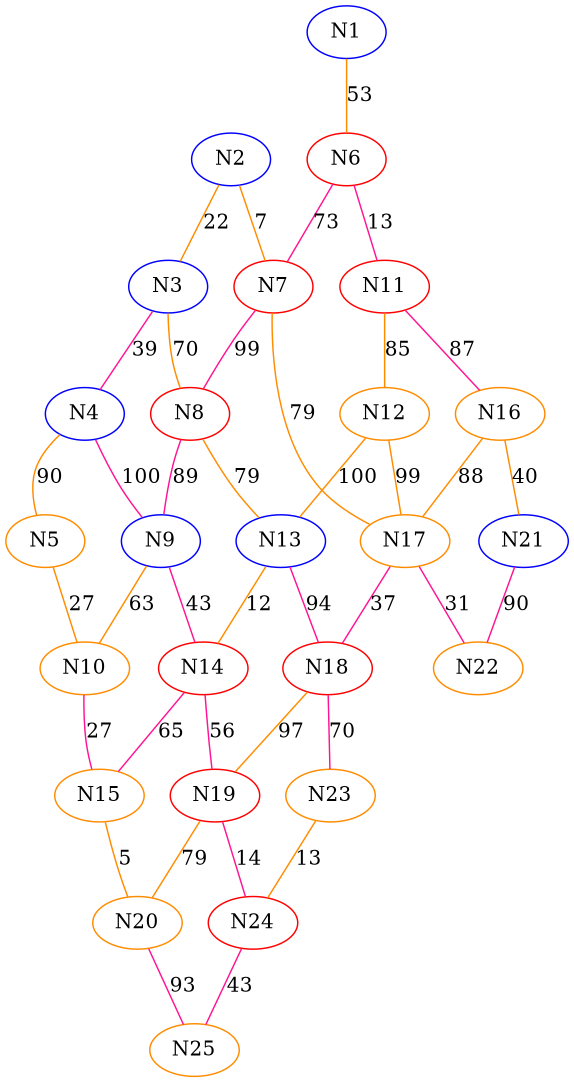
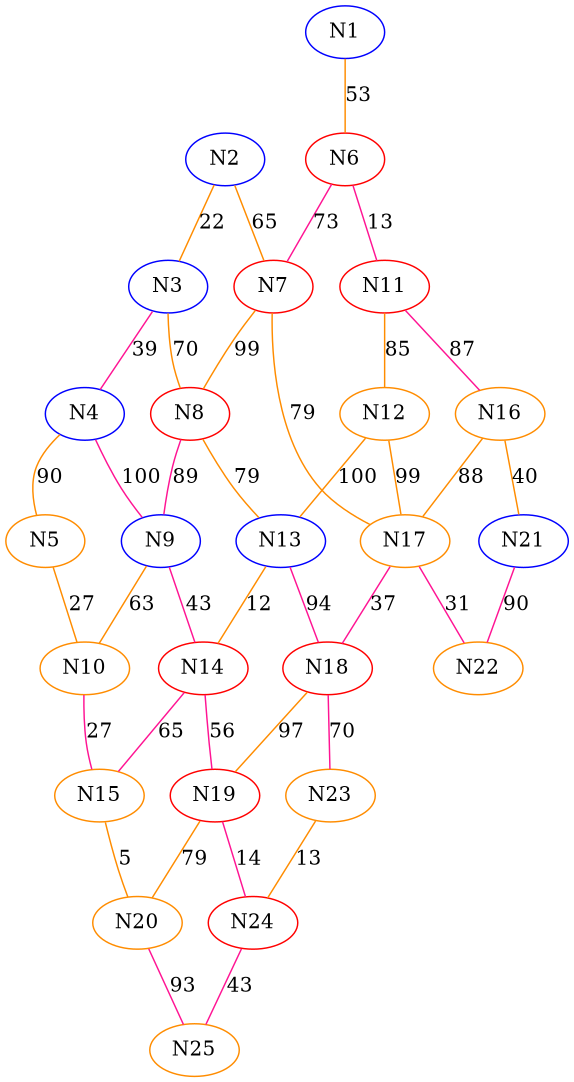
(262, 223) -> (265, 223)
(228, 349) -> (228, 349)
